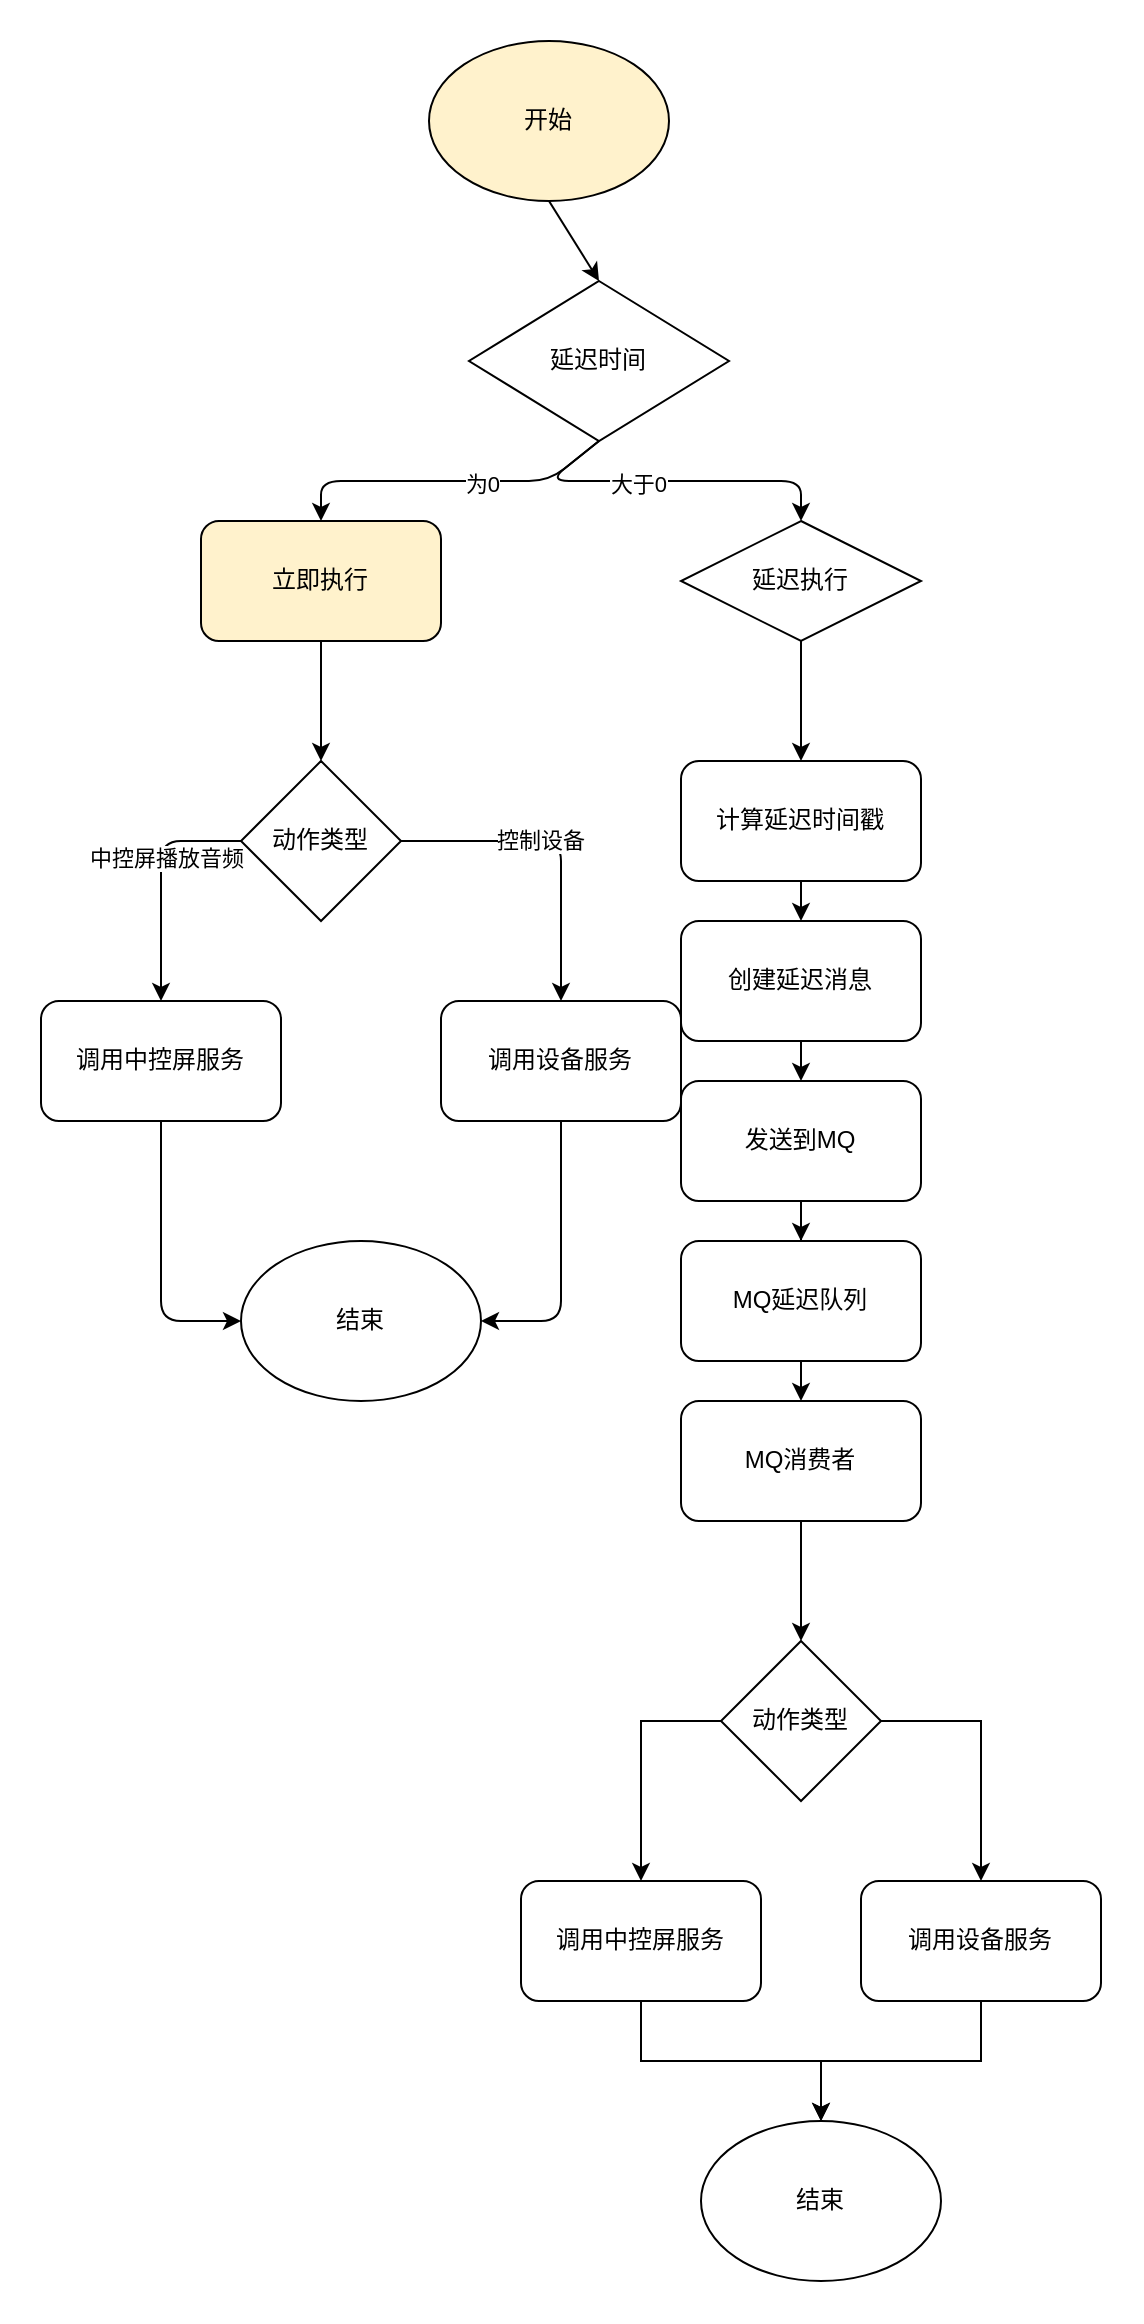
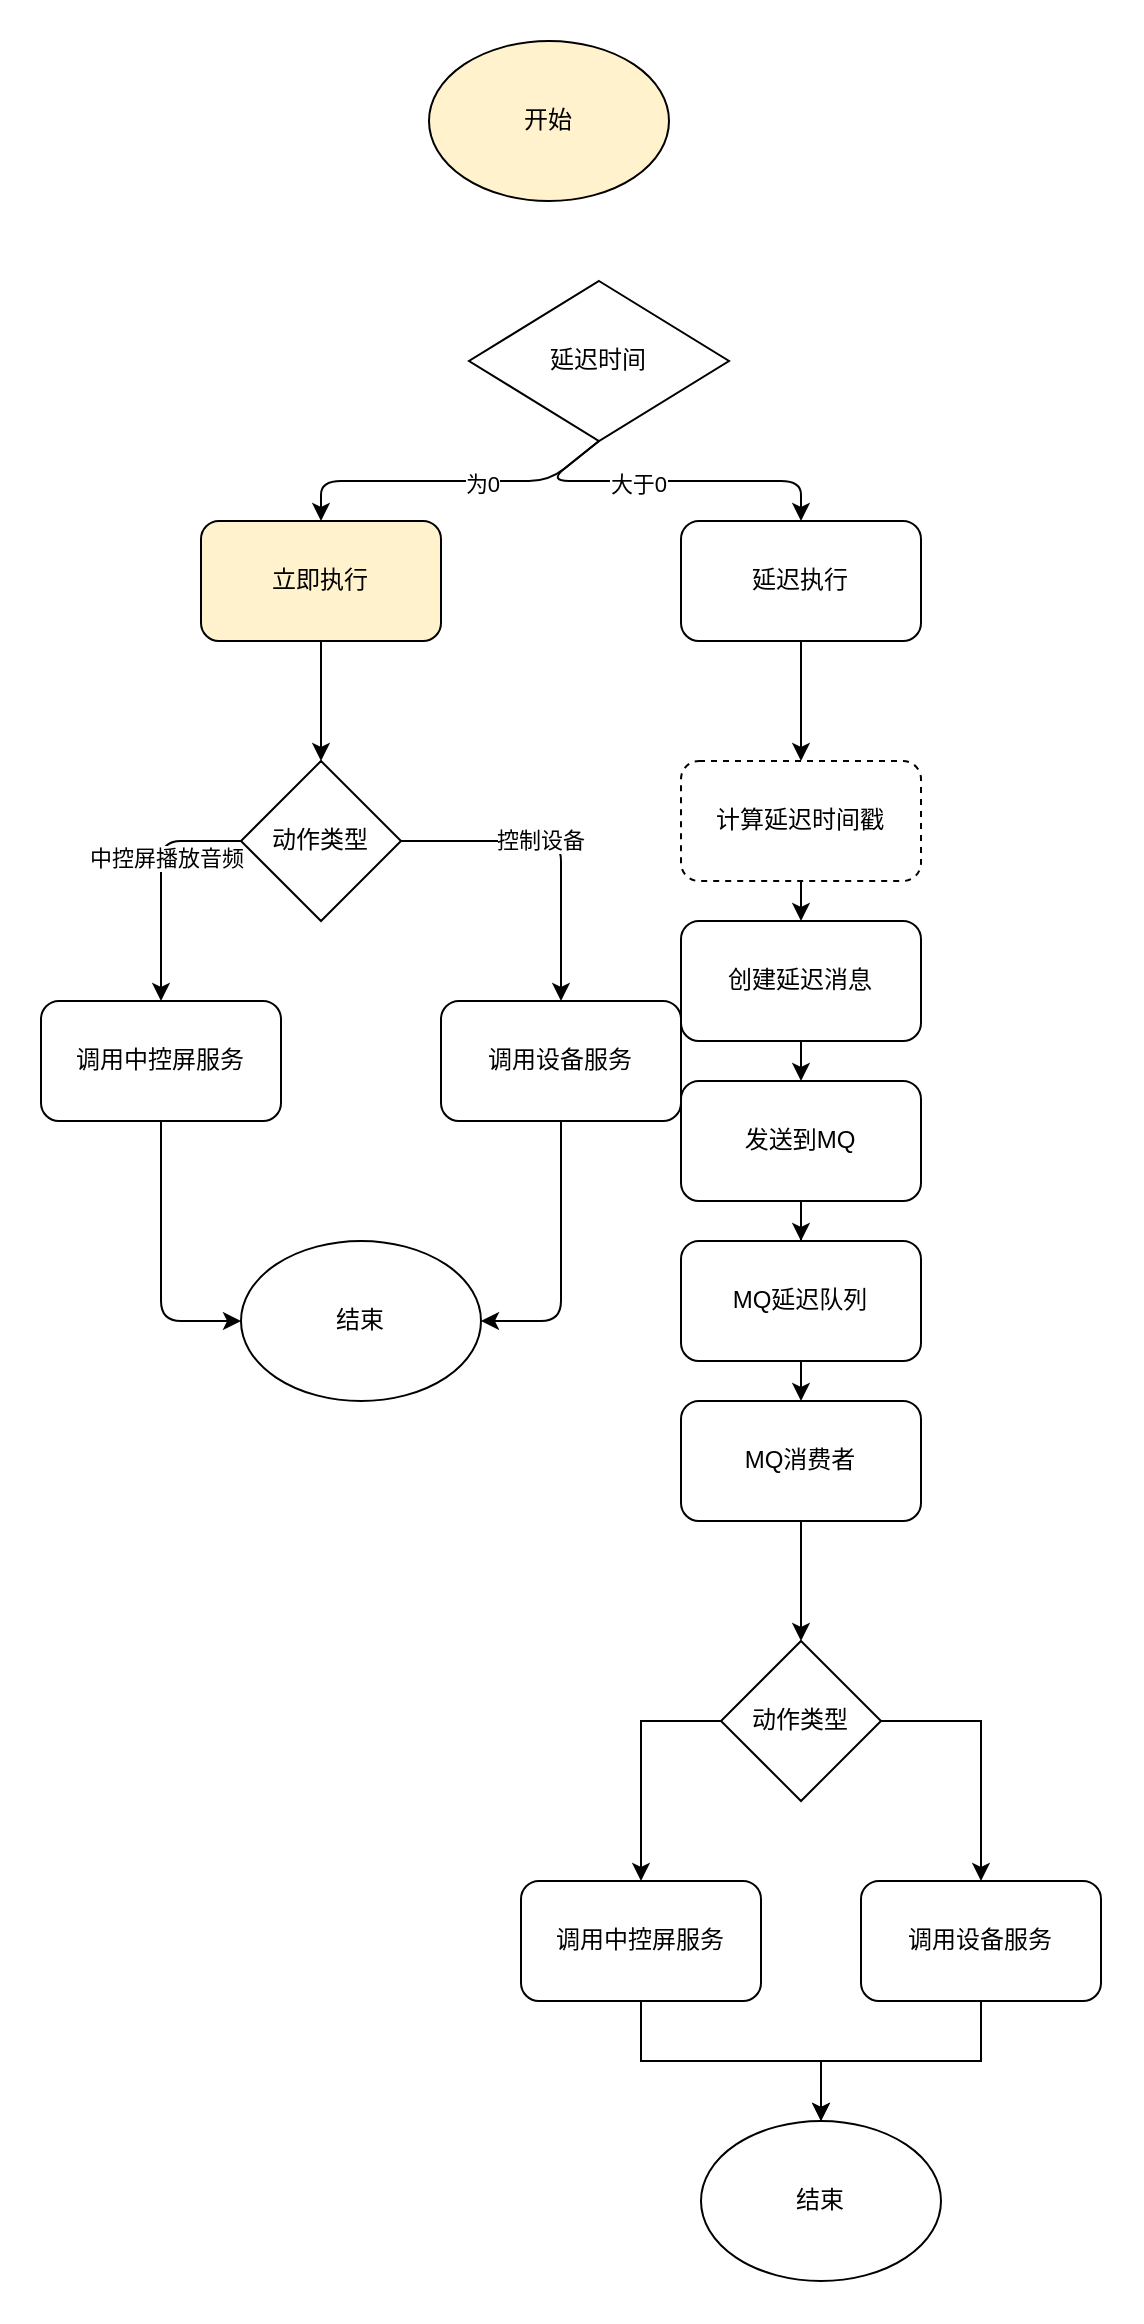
(570, 235) -> none
(801, 581) -> (801, 581)
(801, 821) -> (801, 821)
